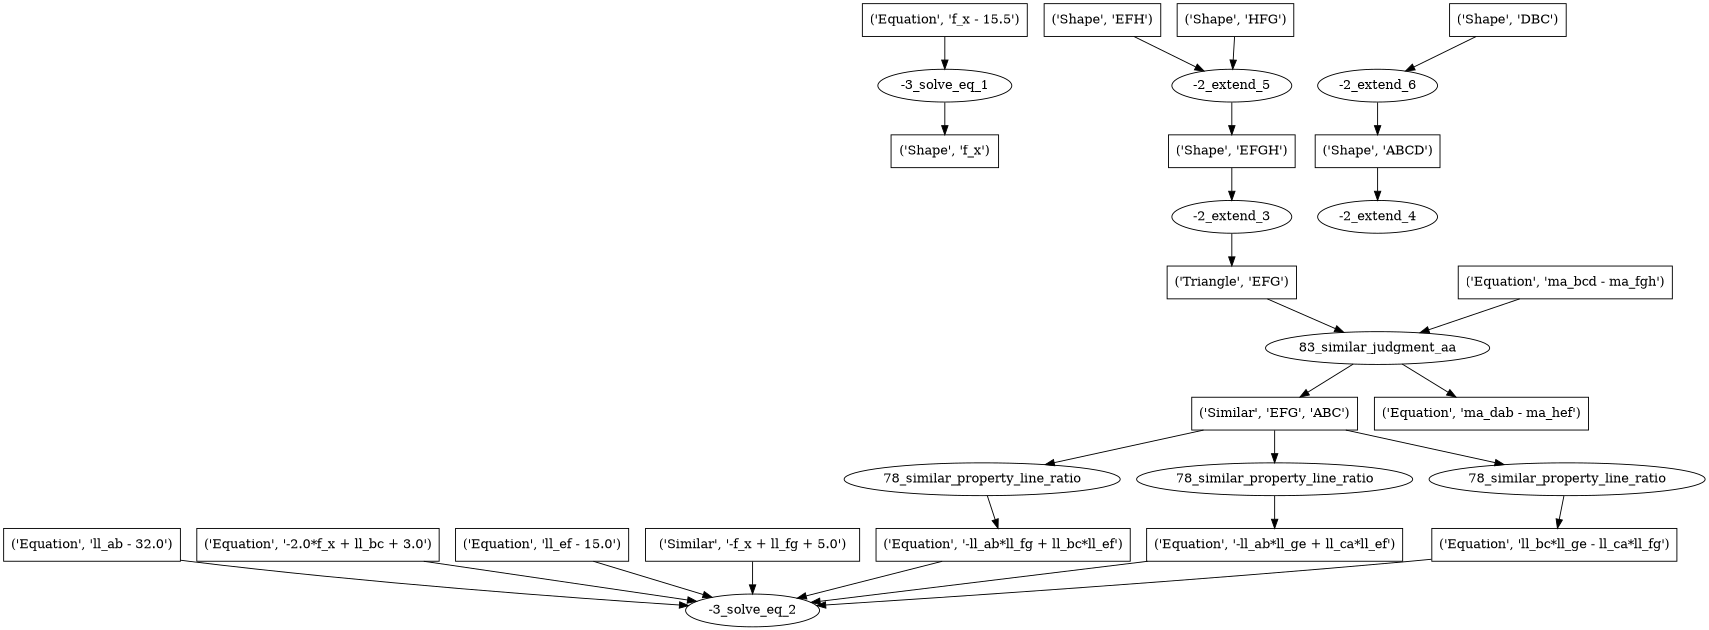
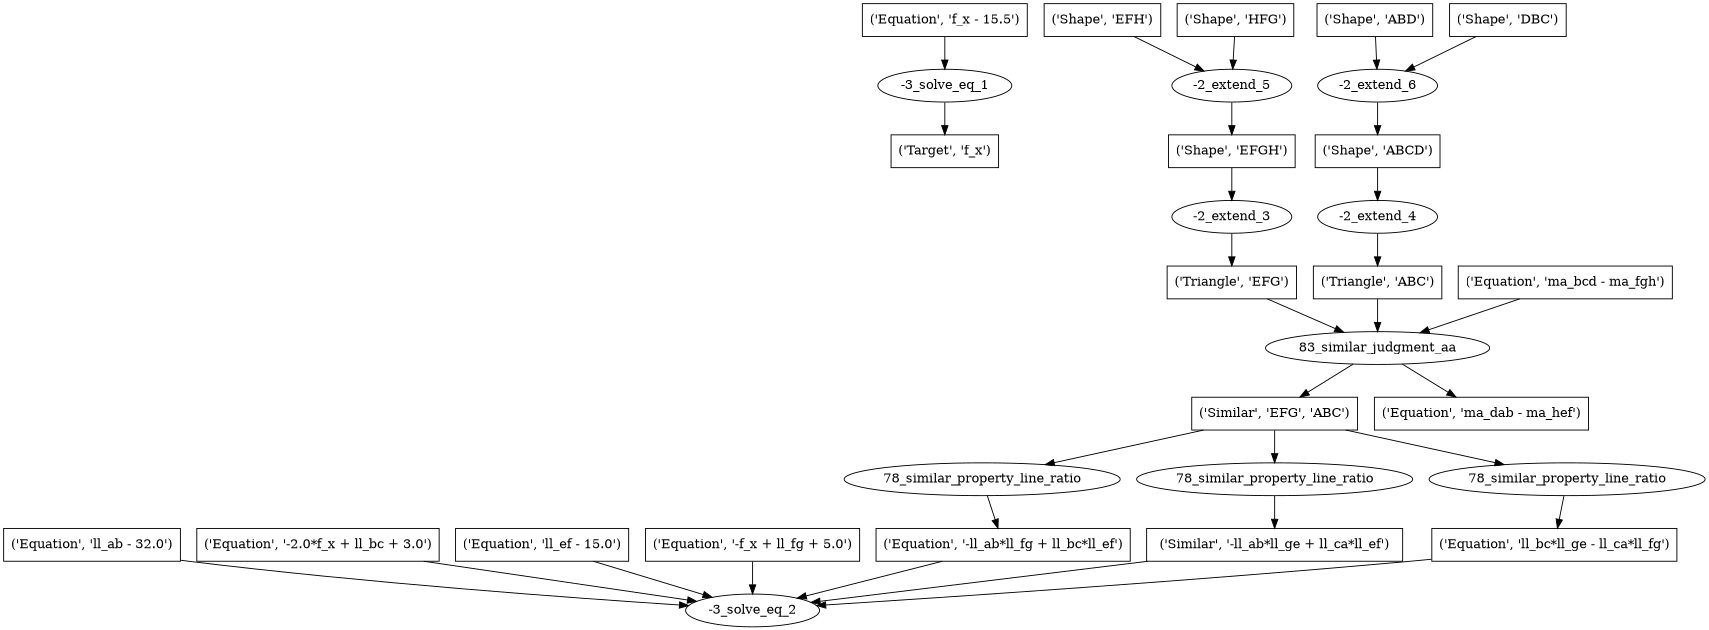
none -> (1375, 20)
(945, 151) -> (945, 151)
none -> (1378, 282)
(753, 545) -> (753, 545)
(1275, 545) -> (1275, 545)
